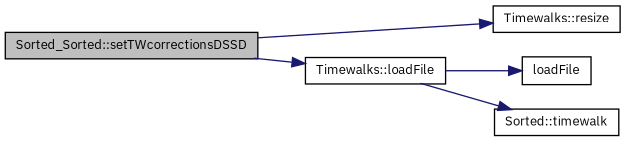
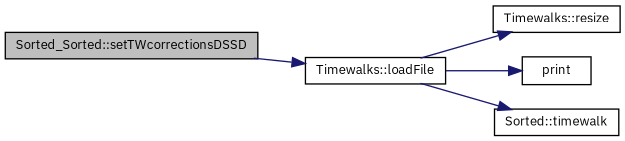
(369, 31) -> (460, 47)
(557, 71) -> (557, 71)
